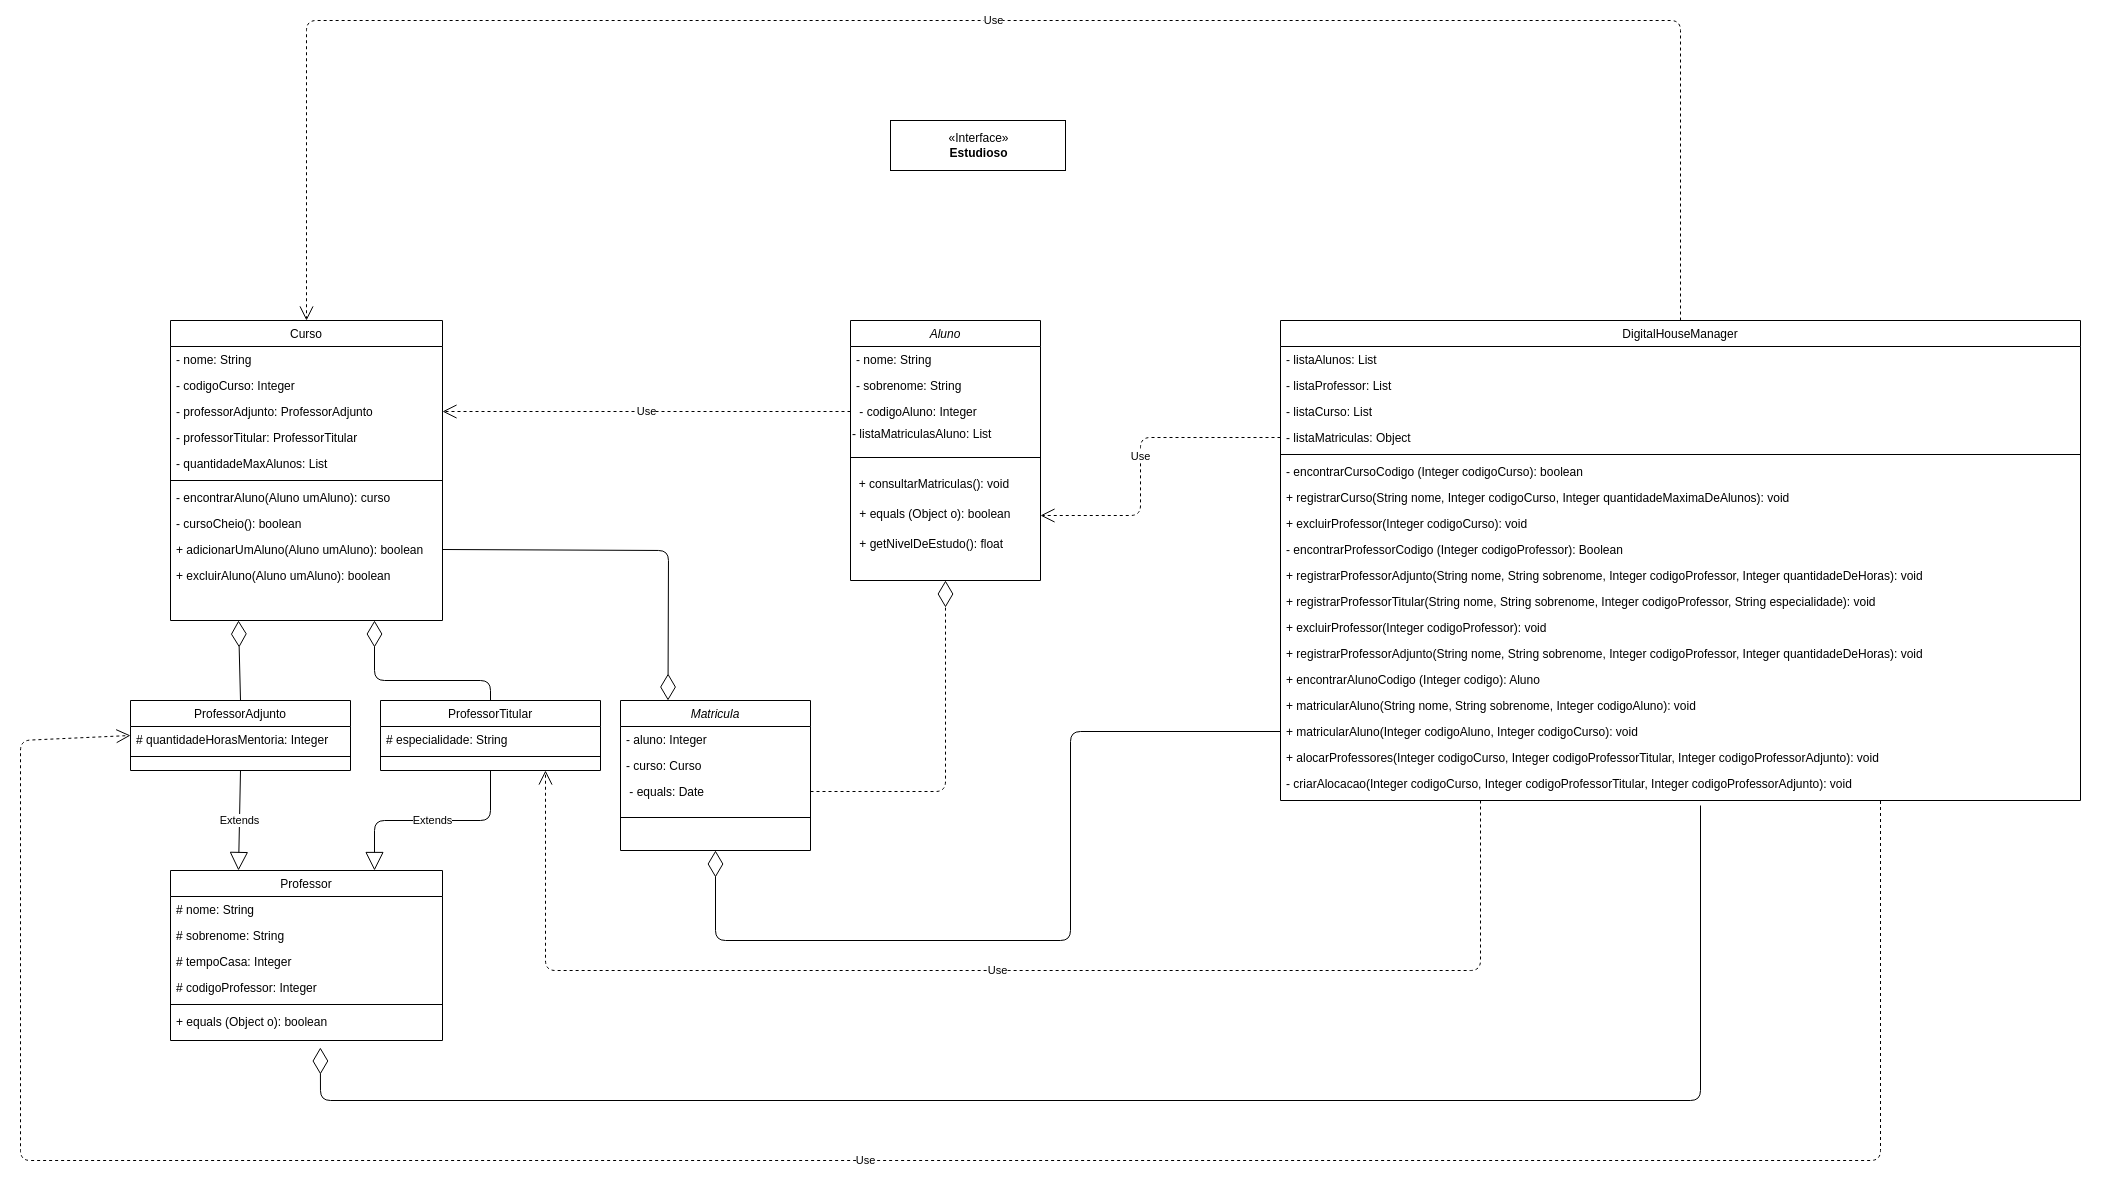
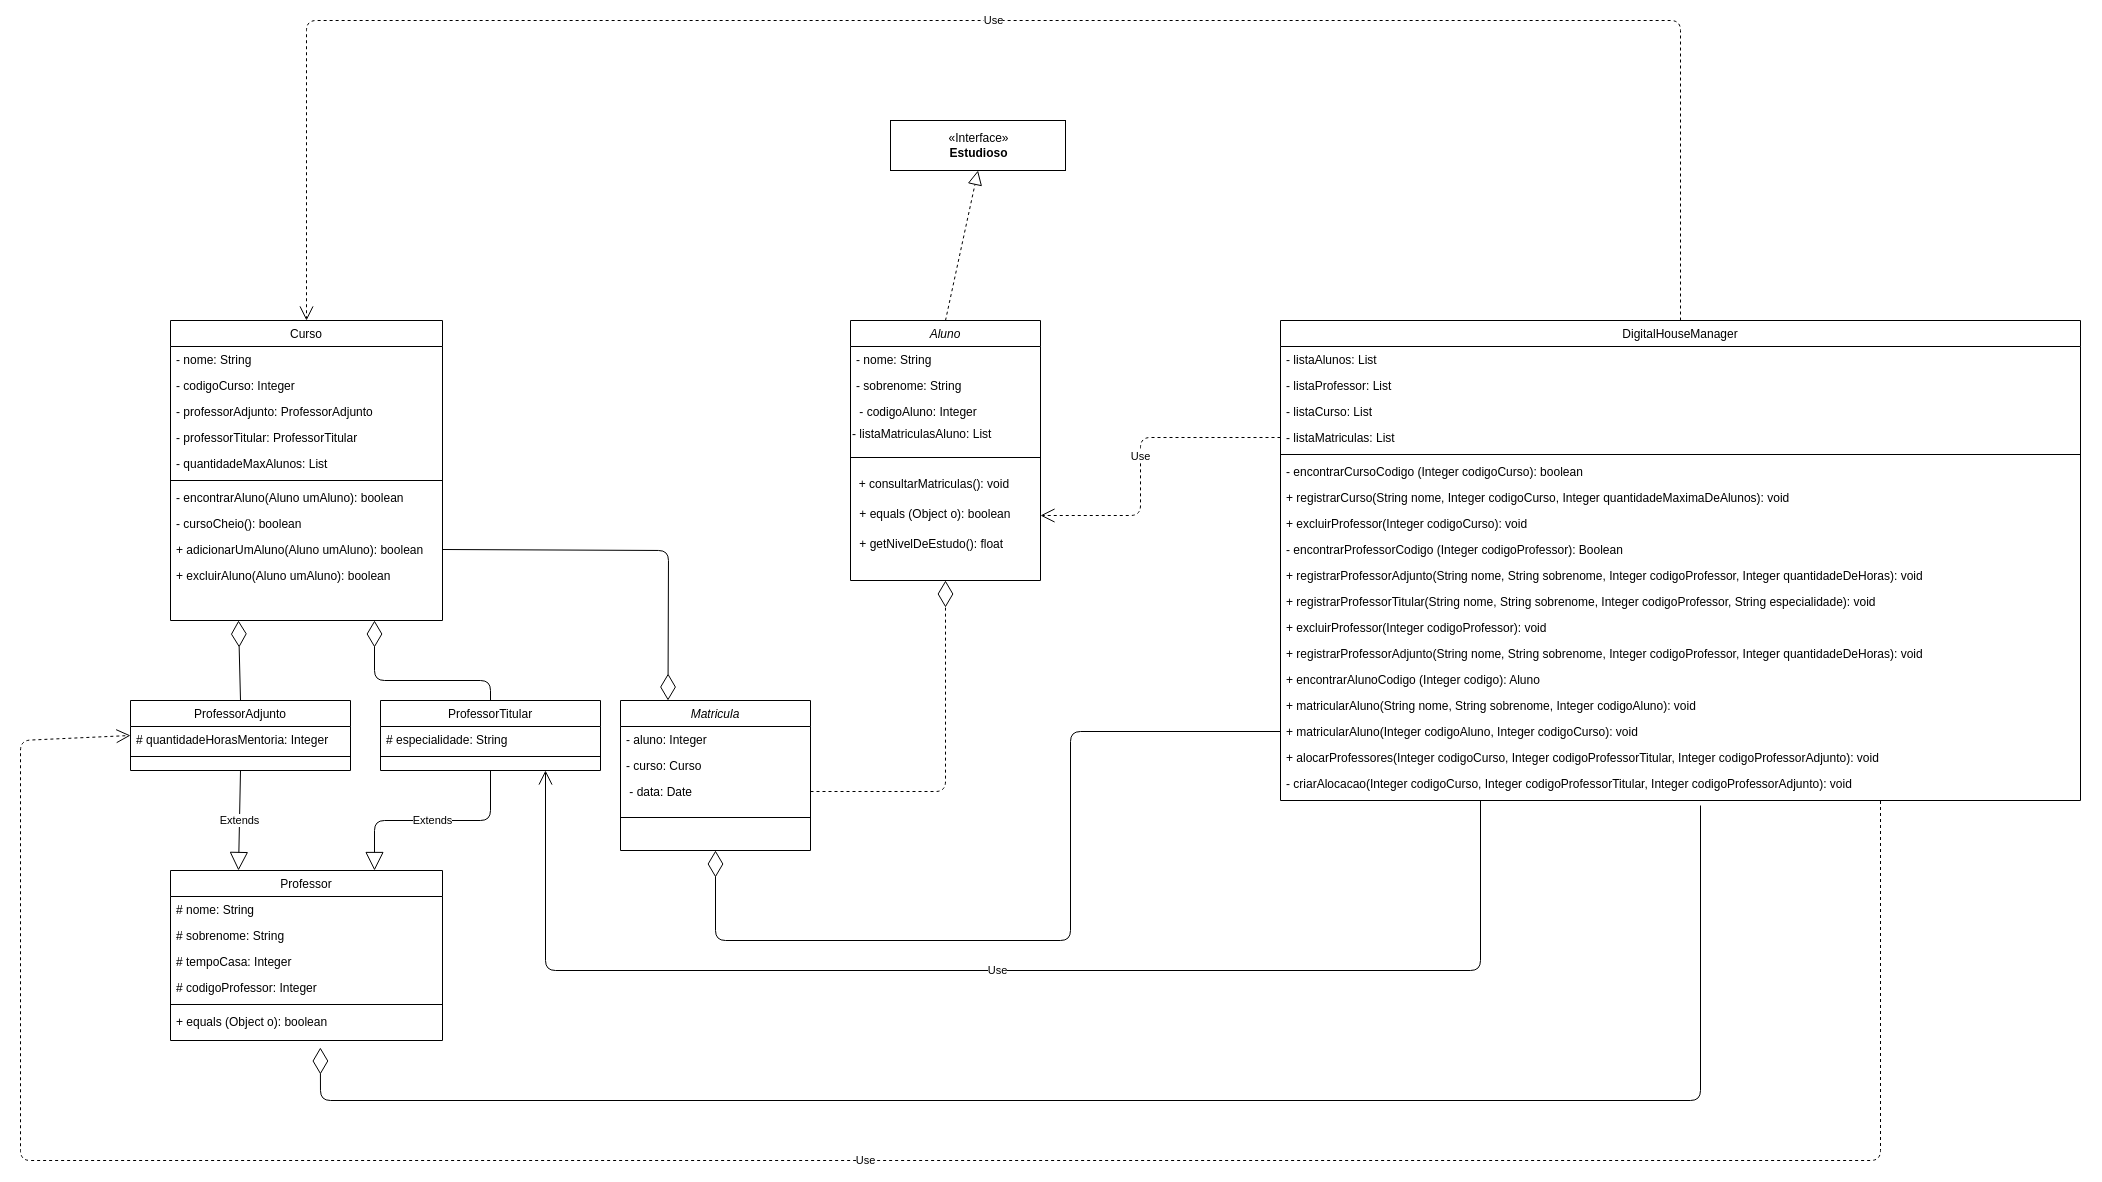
none -> (960, 253)
(647, 412) -> none
(1359, 438) -> (1351, 438)
(293, 498) -> (298, 498)
(667, 792) -> (662, 792)
(1323, 971) -> (1323, 971)
